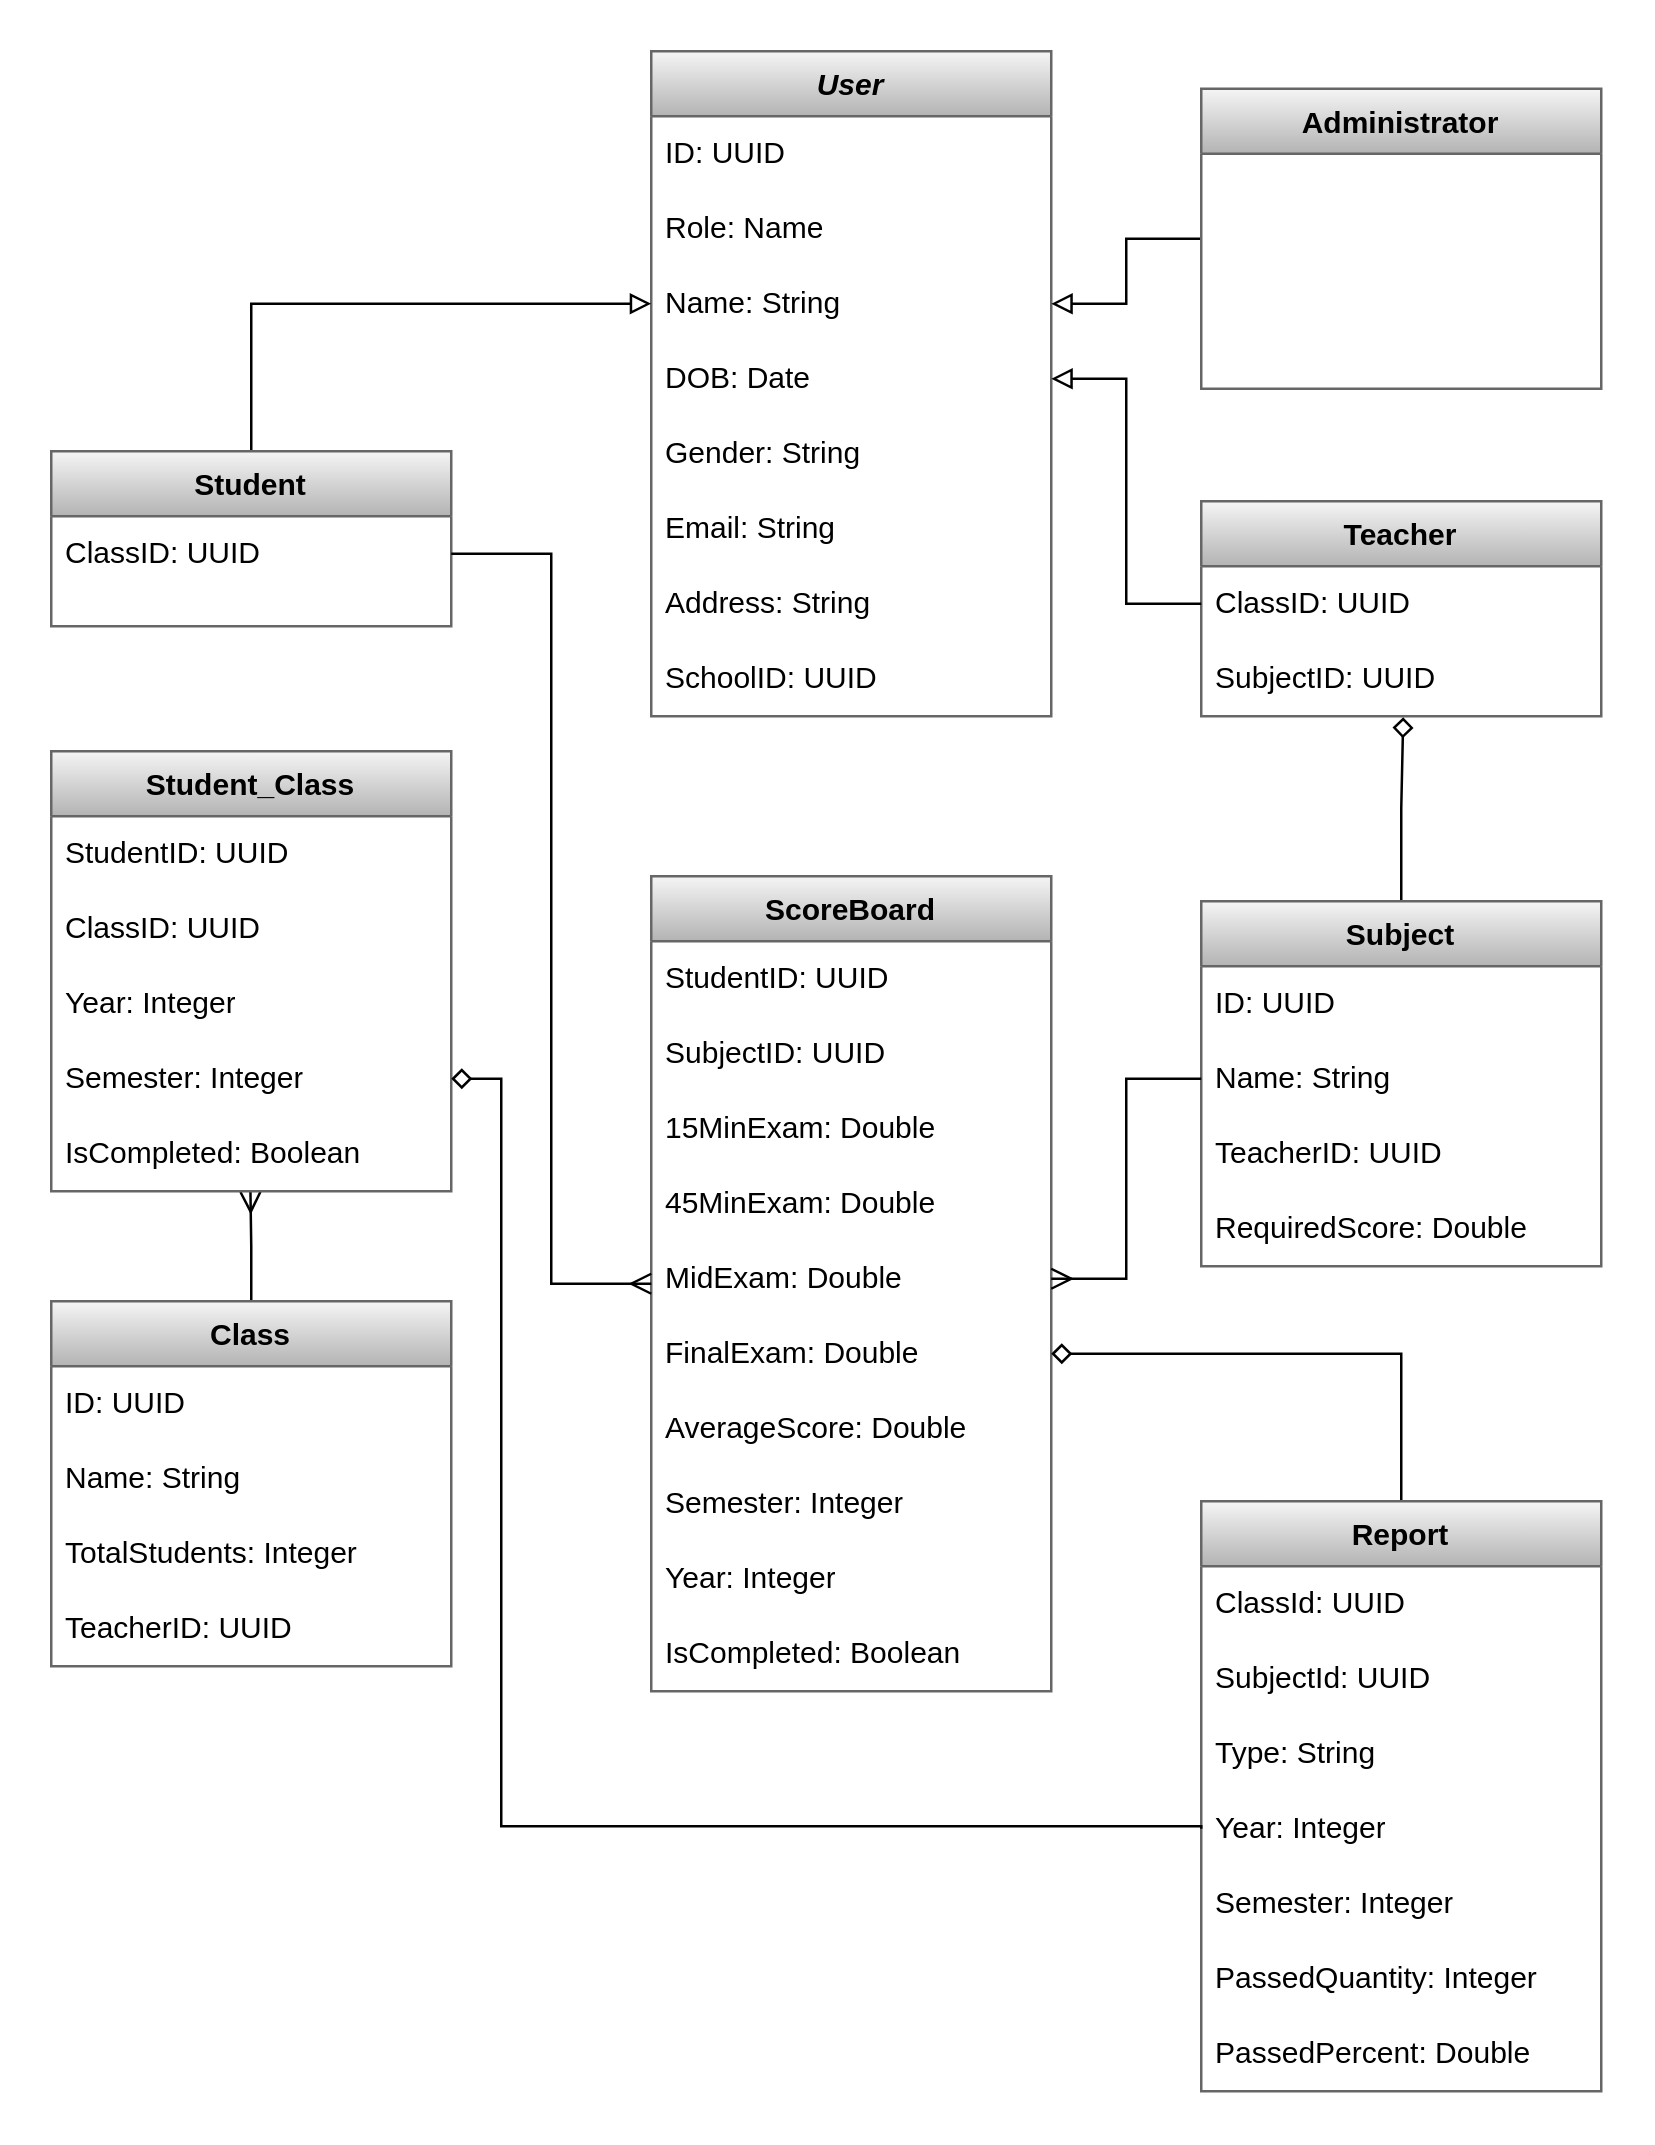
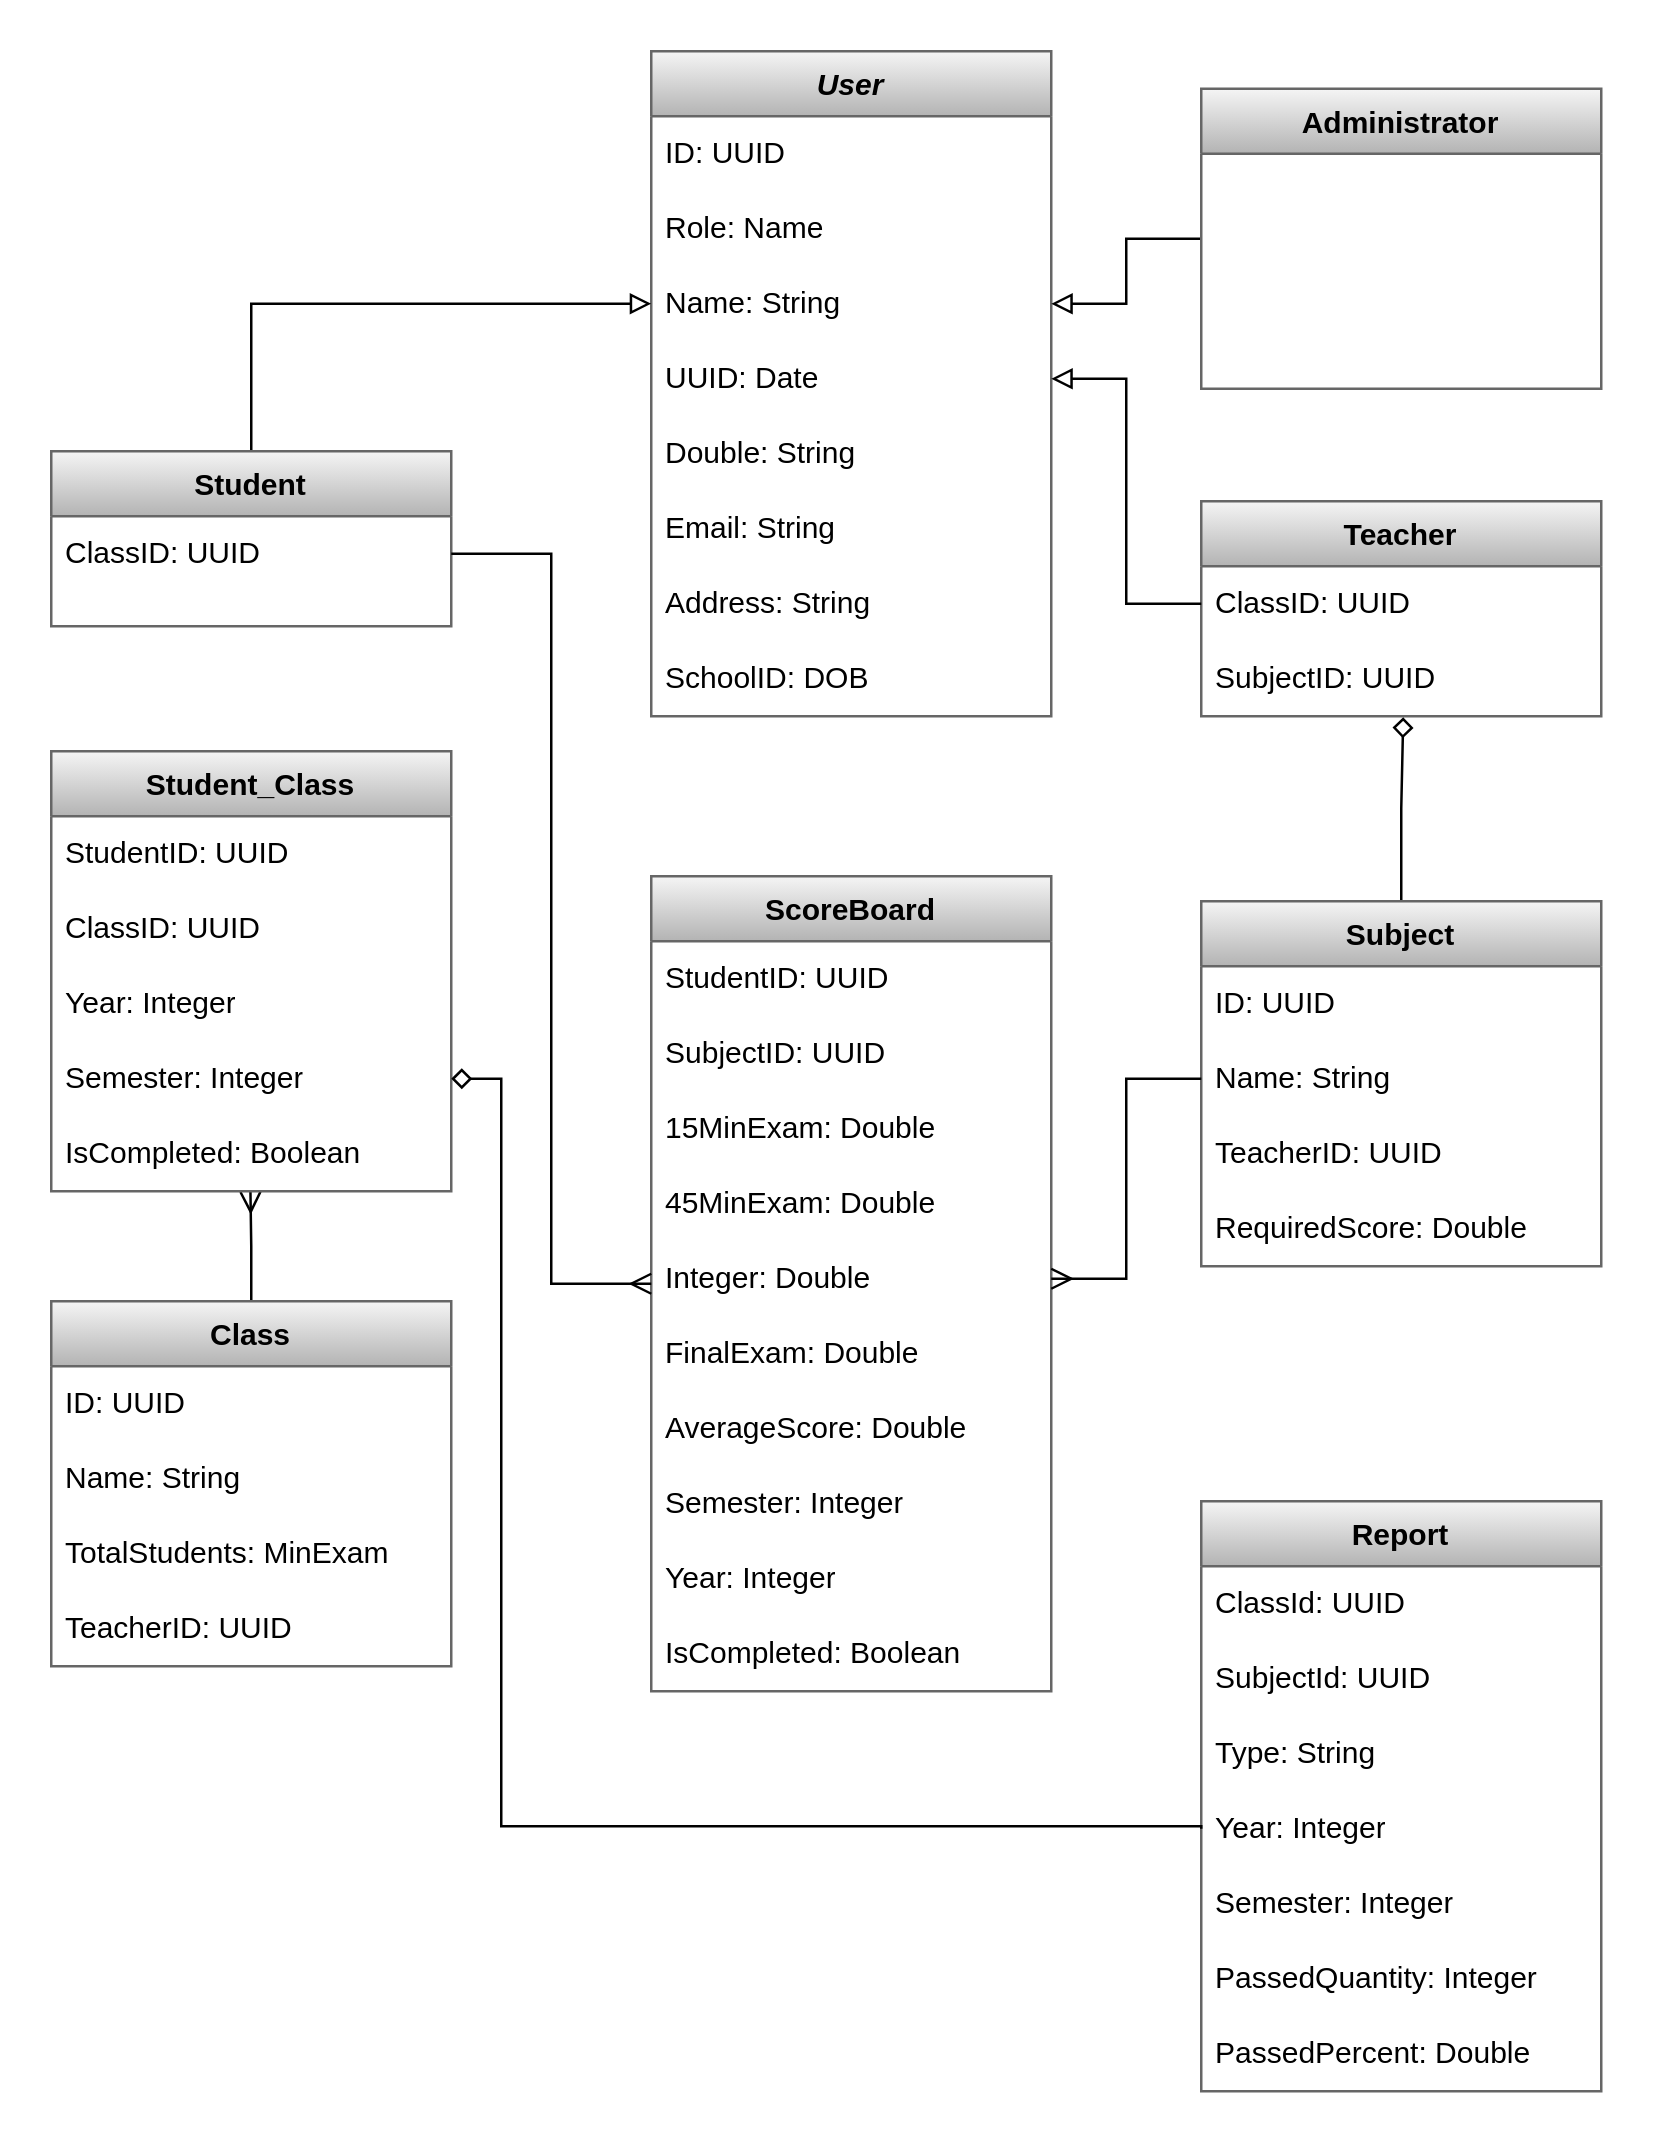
(734, 379) -> (742, 379)
(772, 454) -> (768, 454)
(772, 679) -> (764, 679)
(777, 1279) -> (781, 1279)
(1310, 1354) -> none
(239, 1554) -> (235, 1554)
